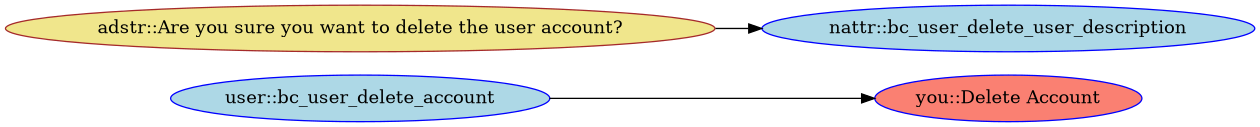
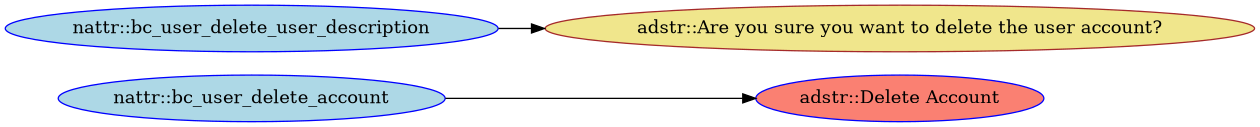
(732, 28) -> (515, 28)
(360, 98) -> (252, 98)
(1008, 98) -> (900, 98)
